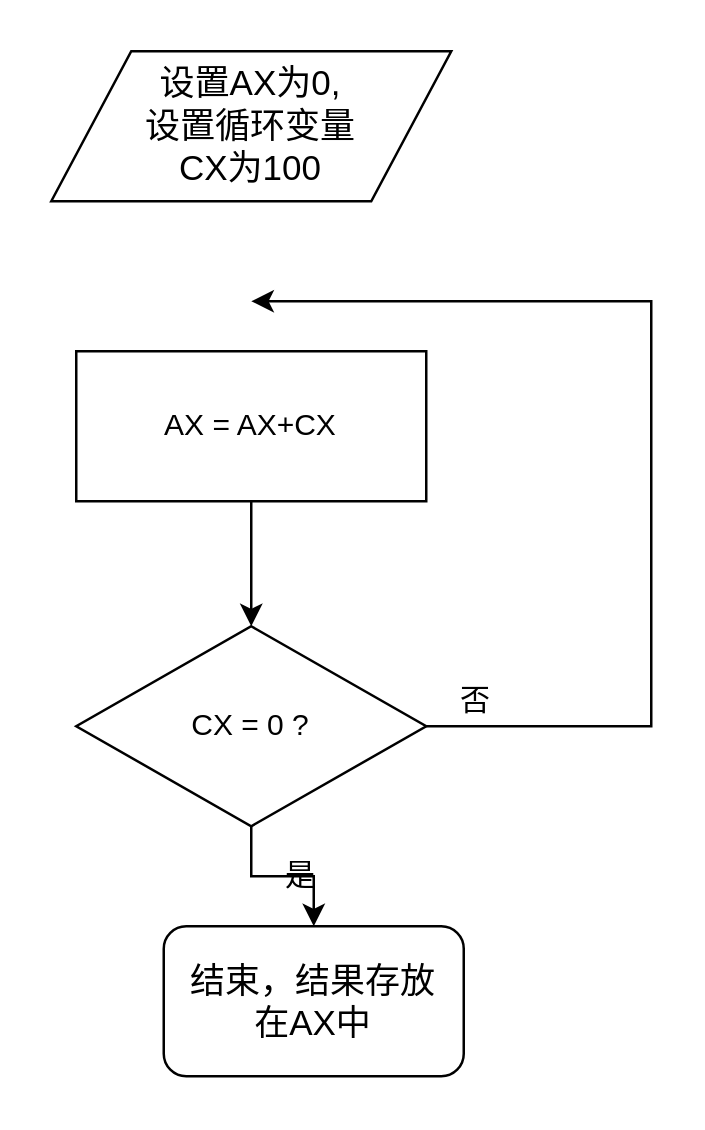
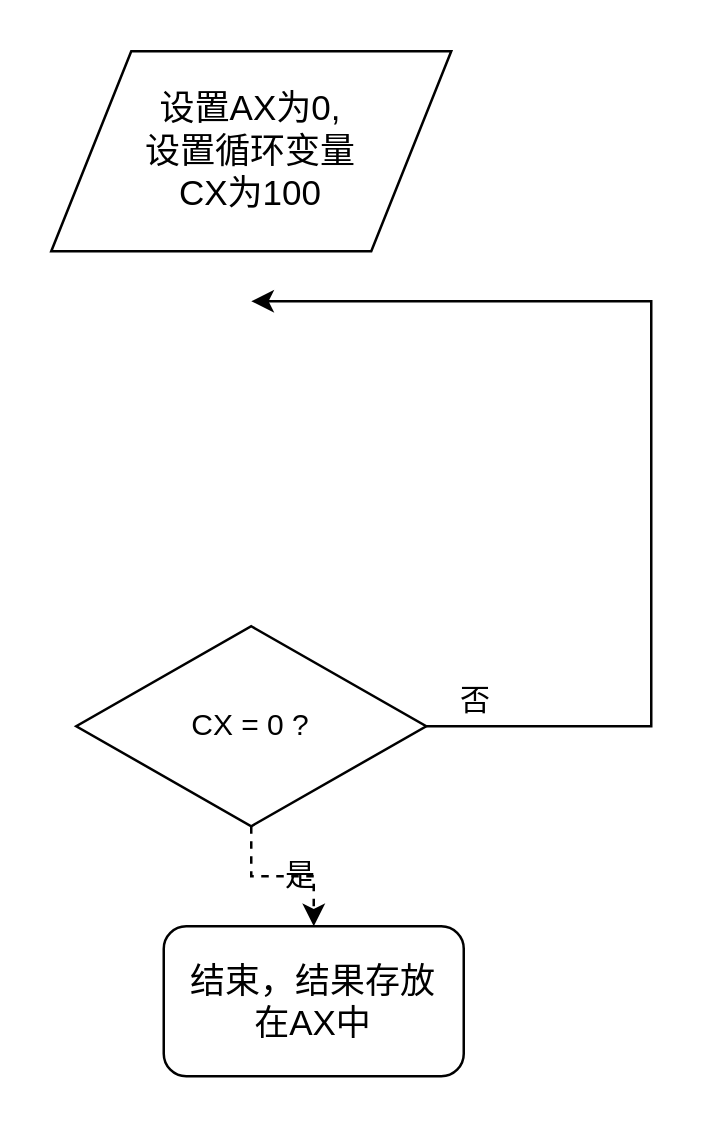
(251, 126) -> (251, 151)
(251, 426) -> none
(251, 555) -> none
(277, 876) -> (277, 876)
